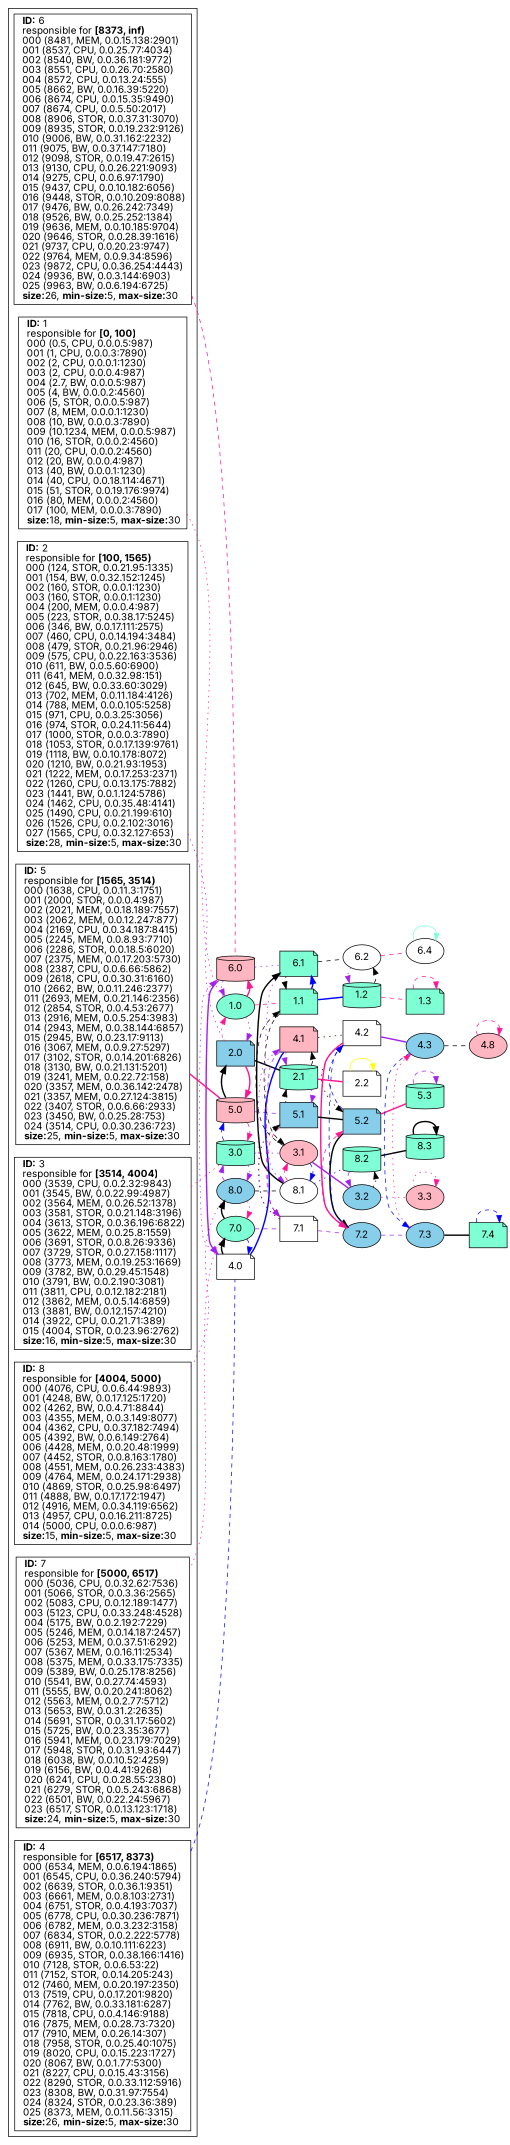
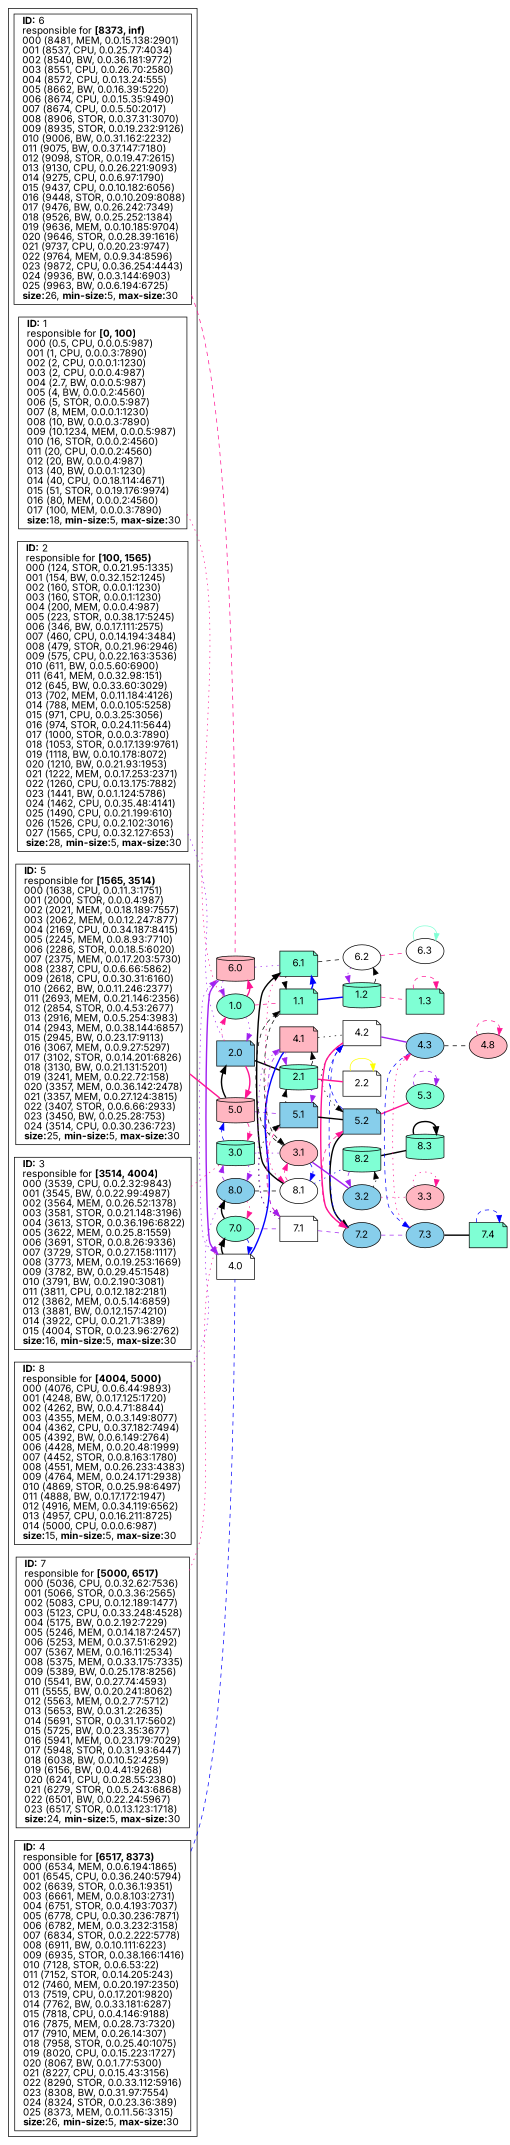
(425, 951) -> (425, 951)
(265, 1077) -> (265, 1077)
(425, 1096) -> (425, 1096)
